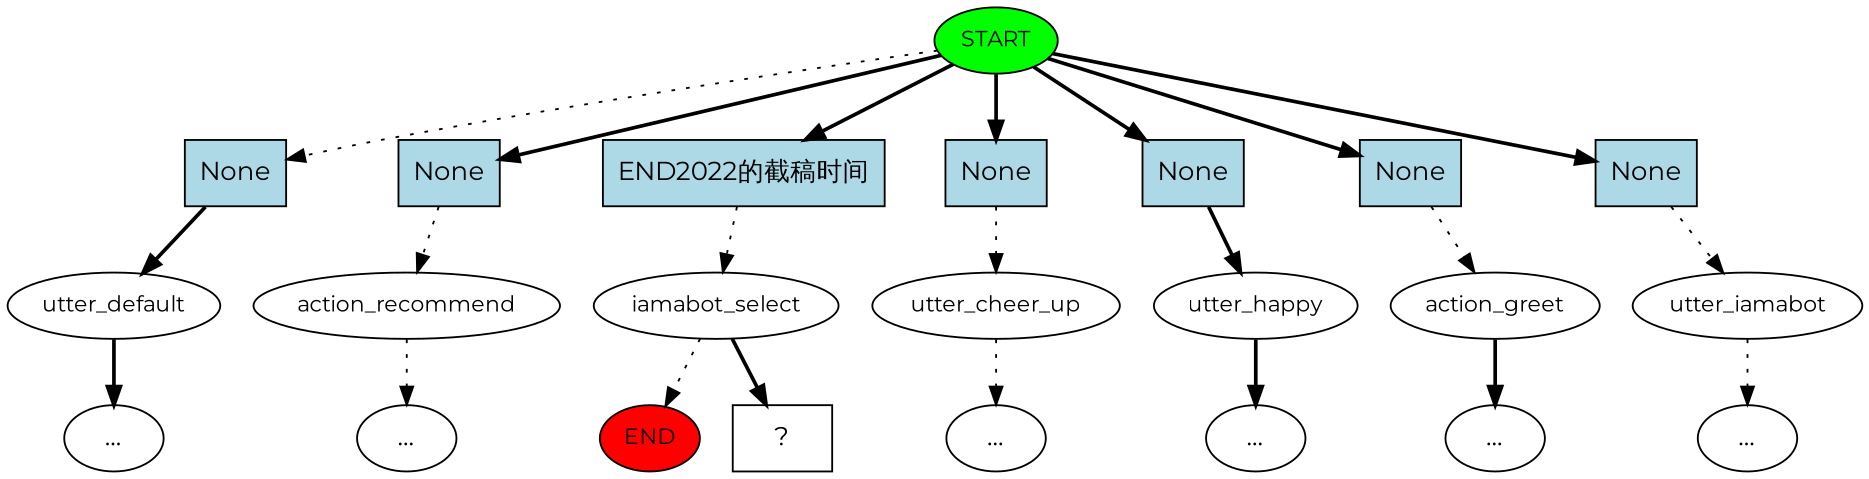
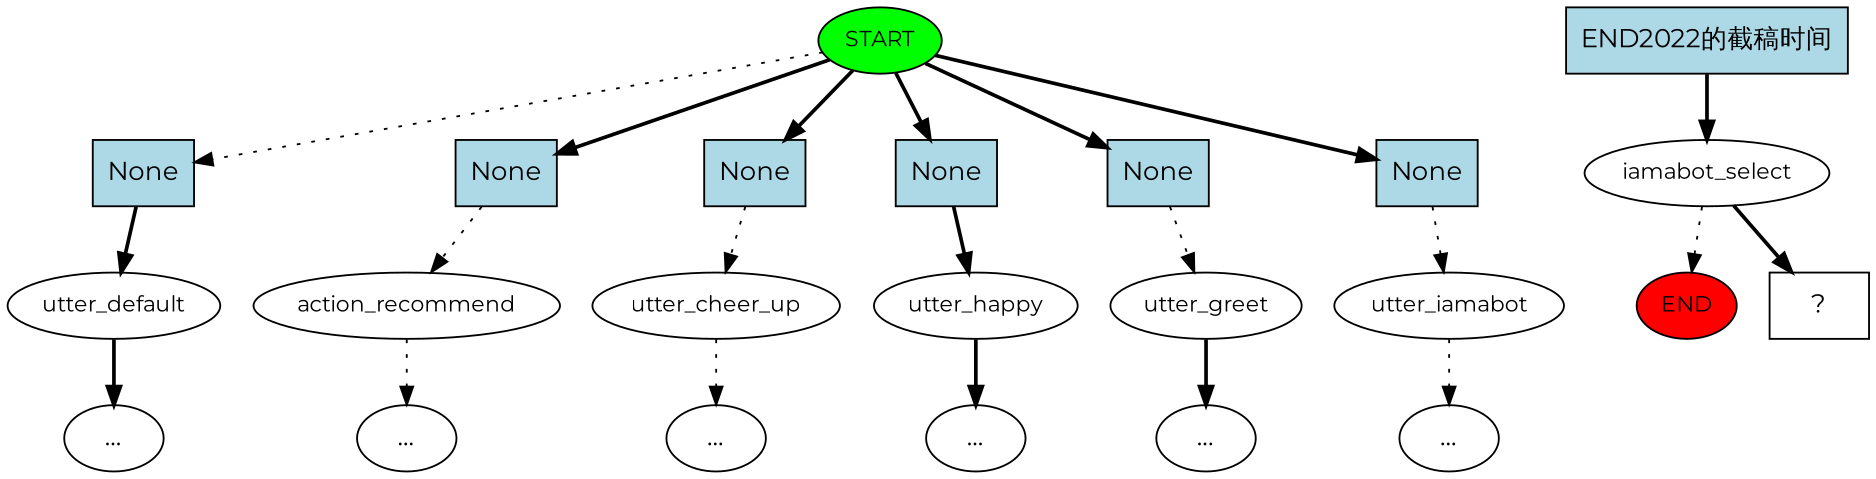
(888, 98) -> none
(732, 230) -> (1707, 98)
(1495, 306) -> (1206, 306)
